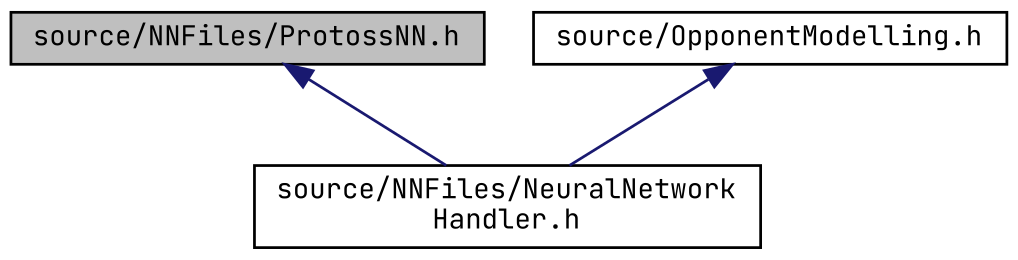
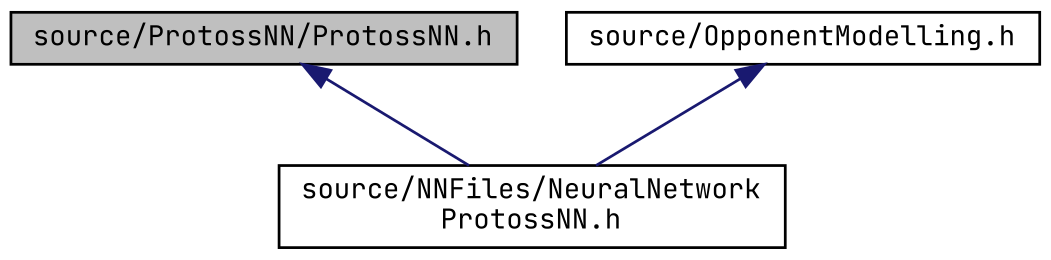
(248, 38) -> (264, 38)
(508, 207) -> (532, 207)
